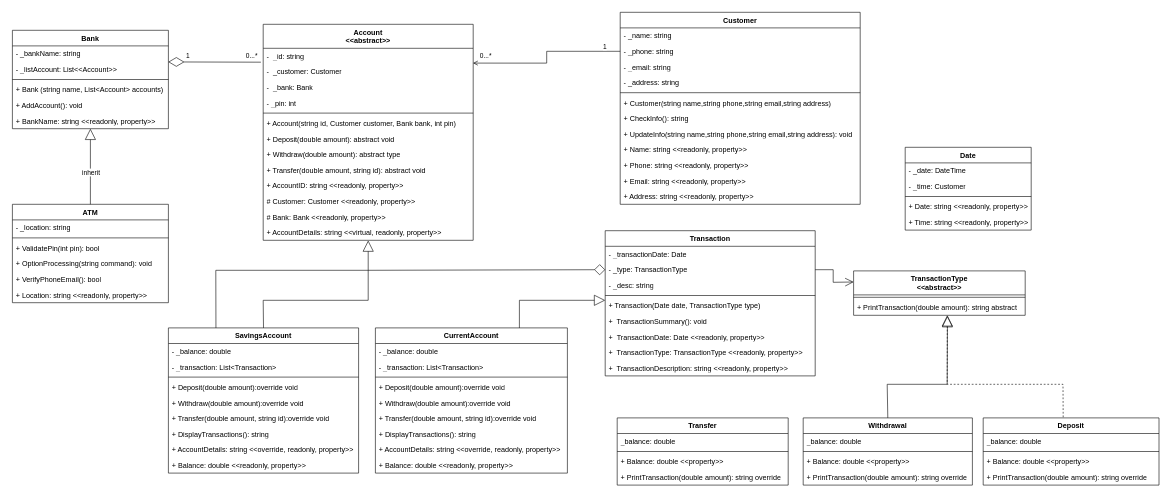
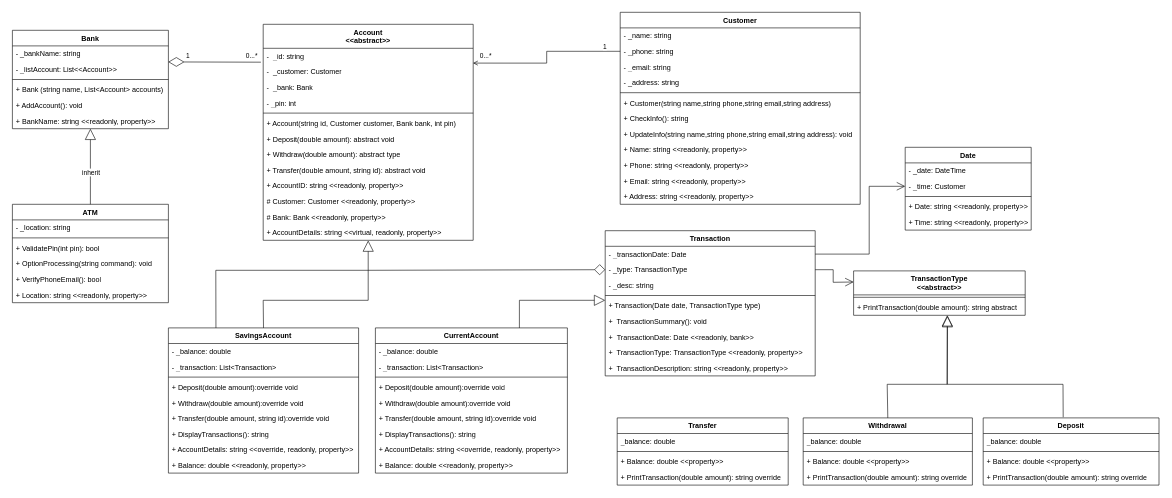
none -> (869, 206)
(697, 338) -> (689, 338)
(1022, 384) -> (1022, 384)
